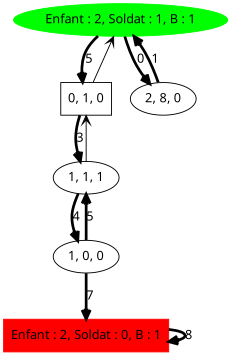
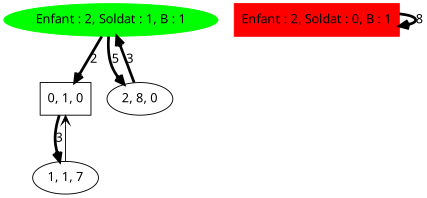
(89, 59) -> (94, 59)
(141, 59) -> (116, 59)
(156, 59) -> (130, 59)
(102, 64) -> none
(86, 178) -> (66, 178)
(86, 257) -> none
